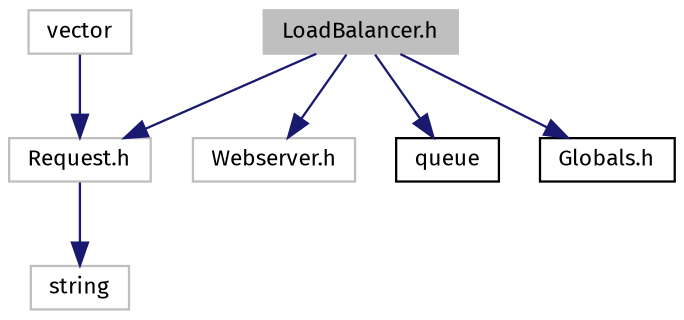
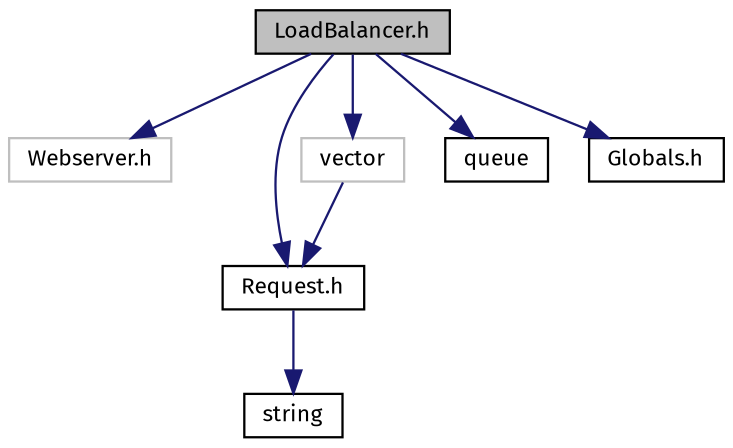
(361, 32) -> (353, 32)
none -> (353, 84)
(80, 160) -> (293, 288)
(80, 288) -> (293, 416)
